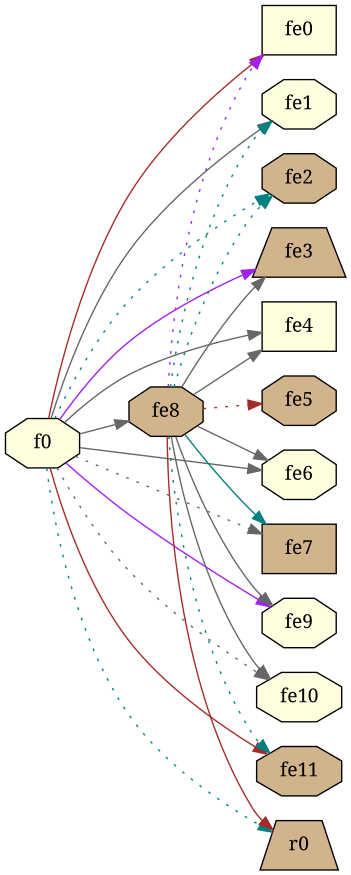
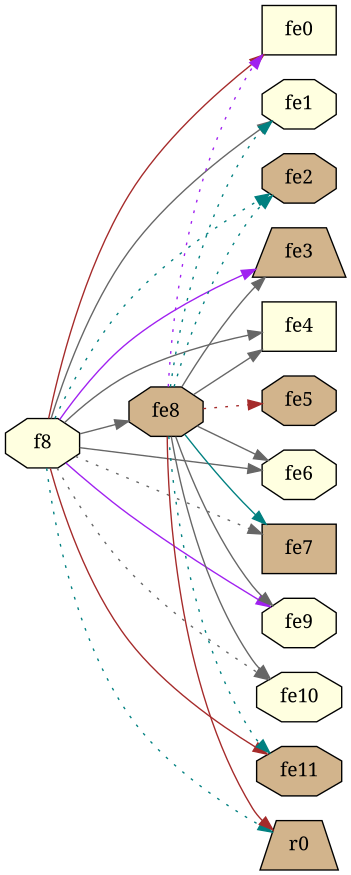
(43, 443) -> (43, 443)
